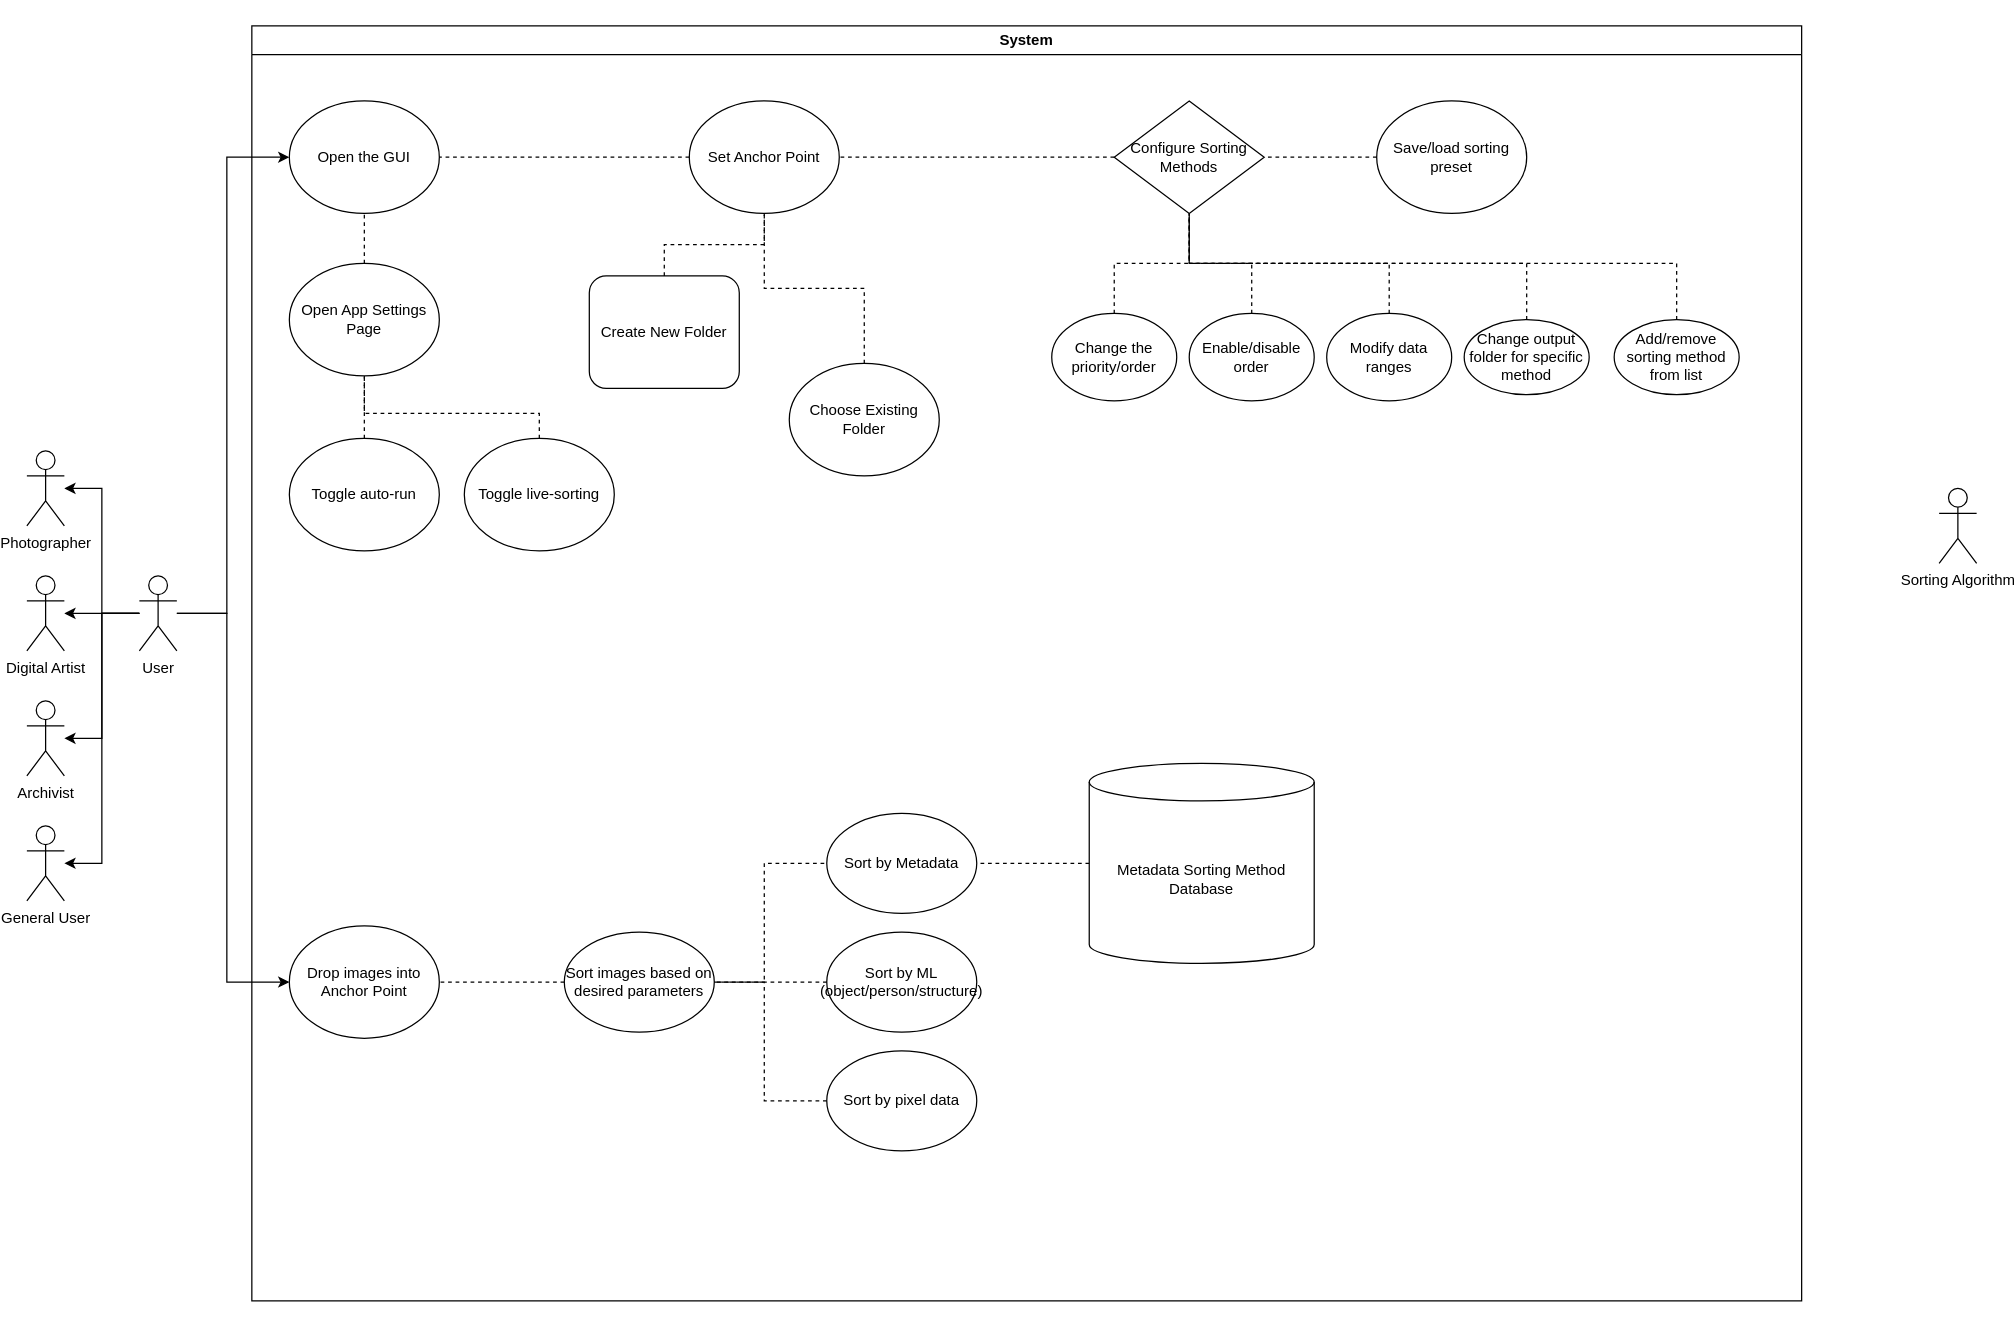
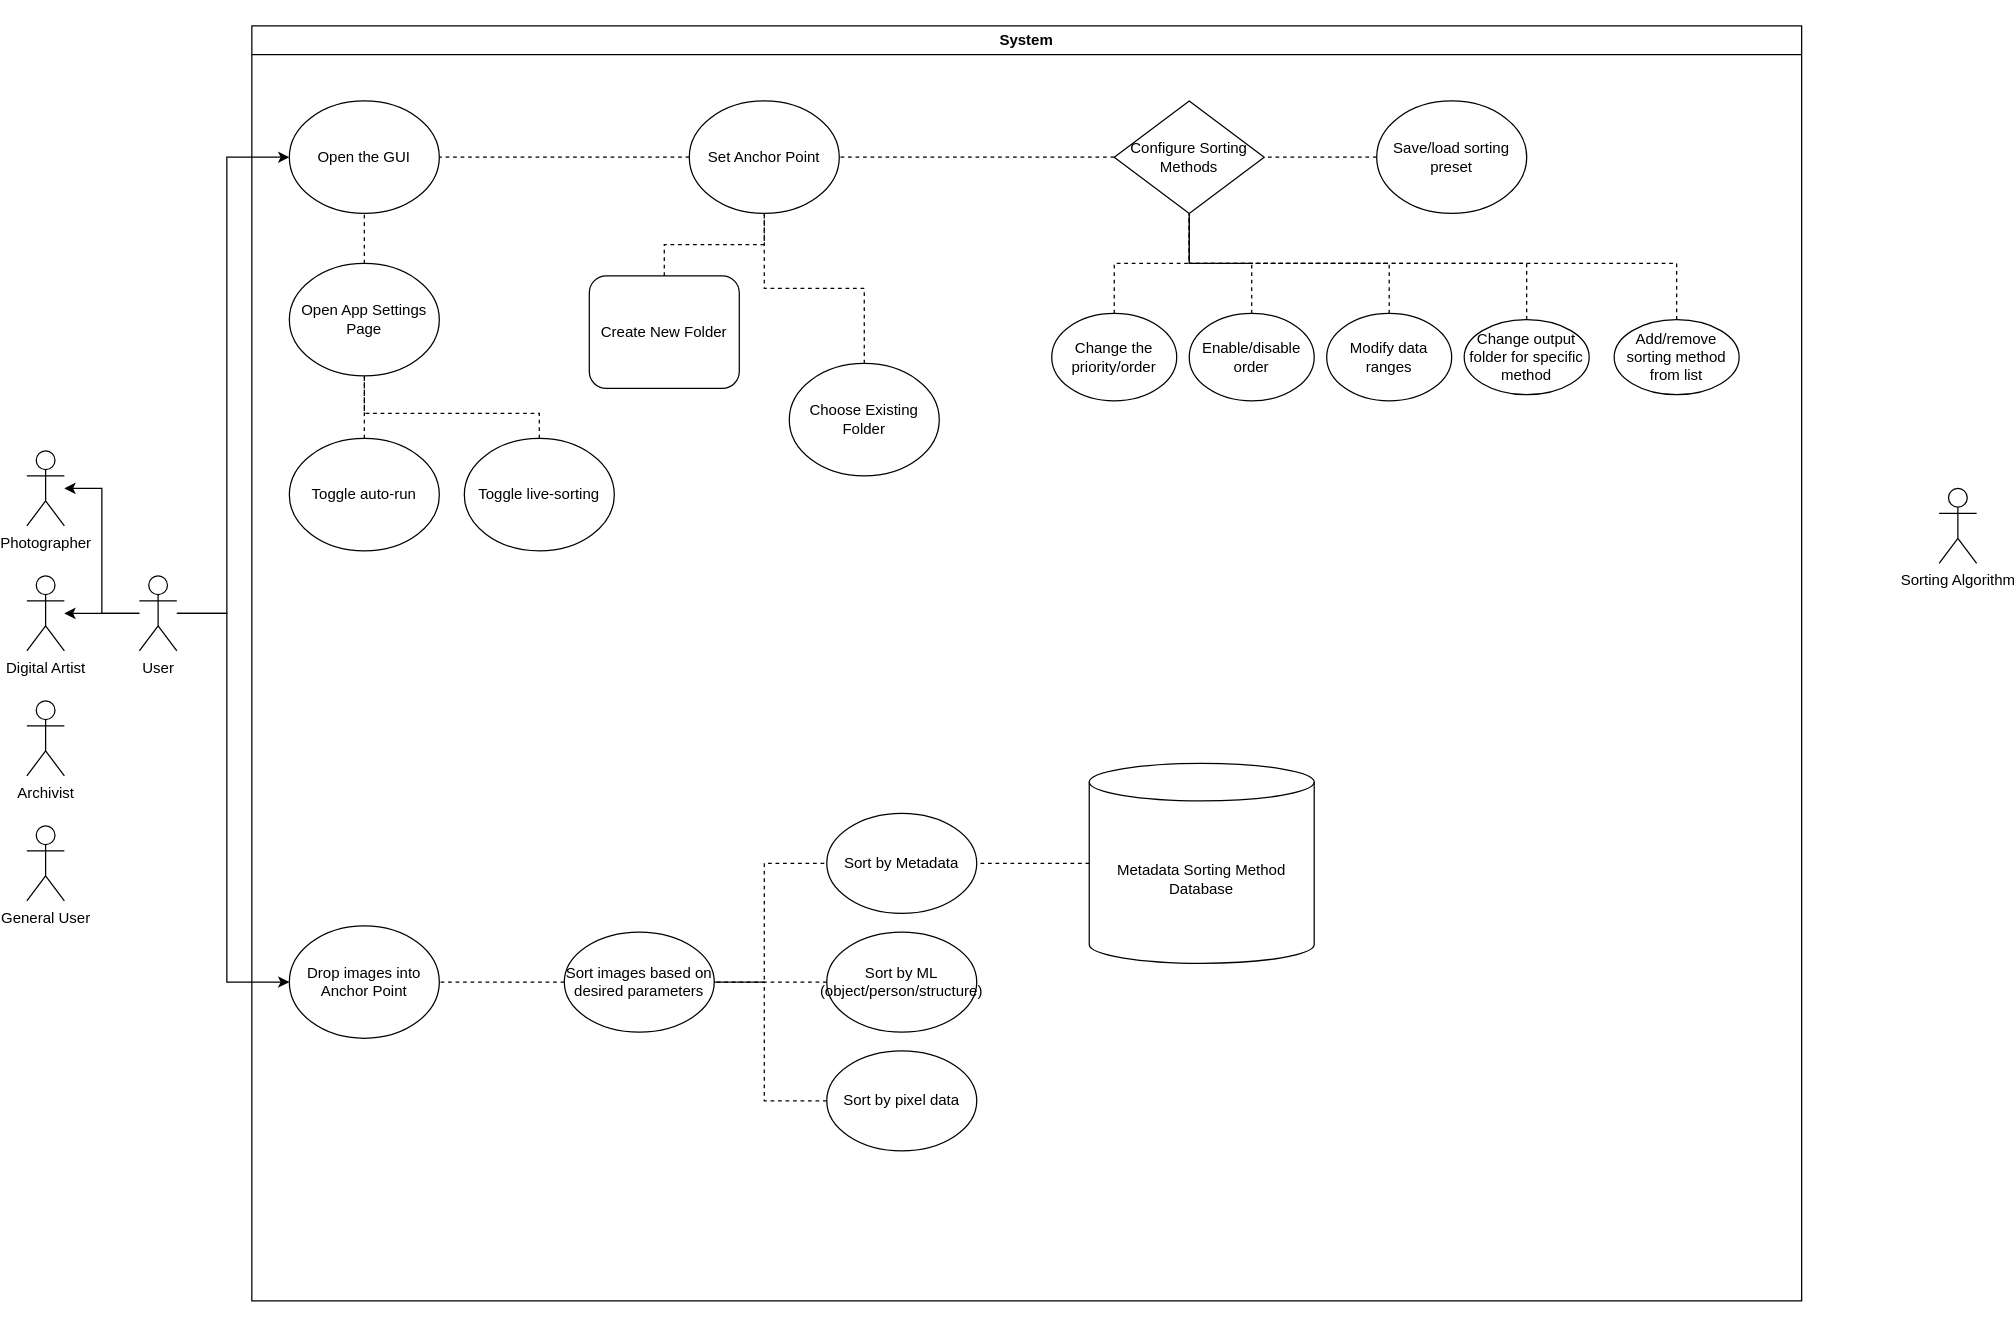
(86, 738) -> none
(102, 815) -> none
